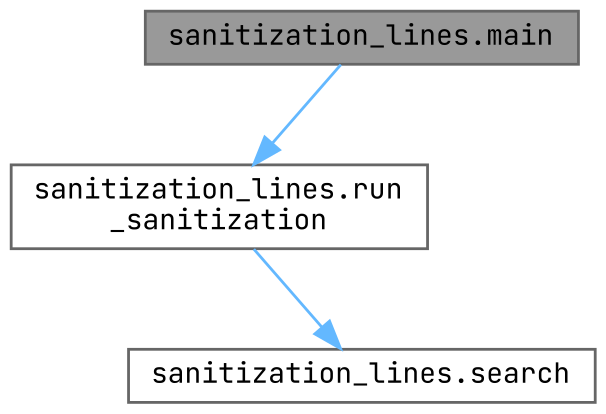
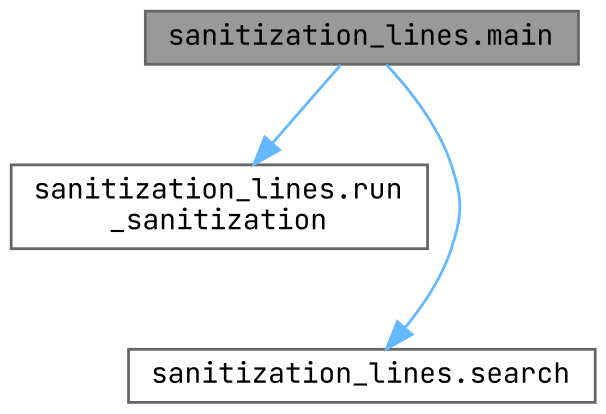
(288, 288) -> (459, 193)
